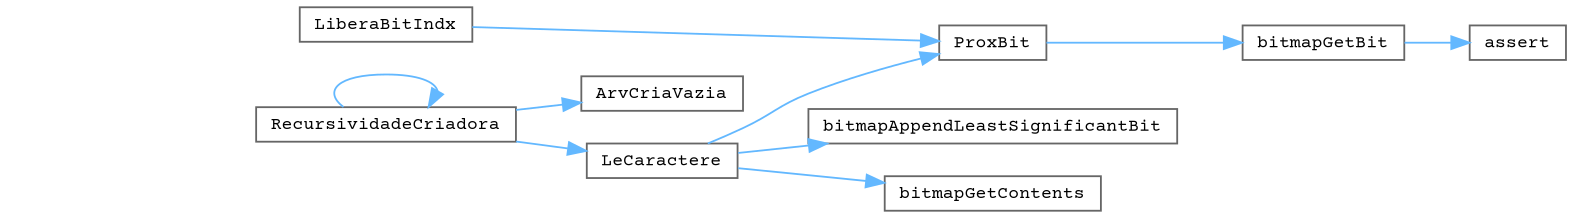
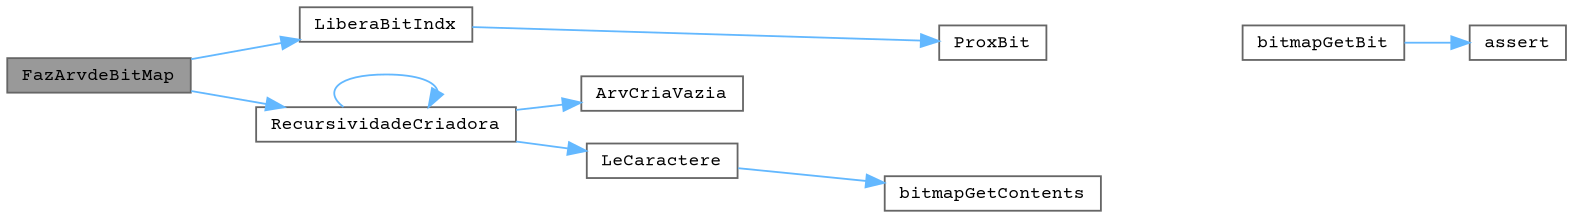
(1135, 43) -> none
none -> (99, 75)
(811, 93) -> none
(993, 126) -> none
